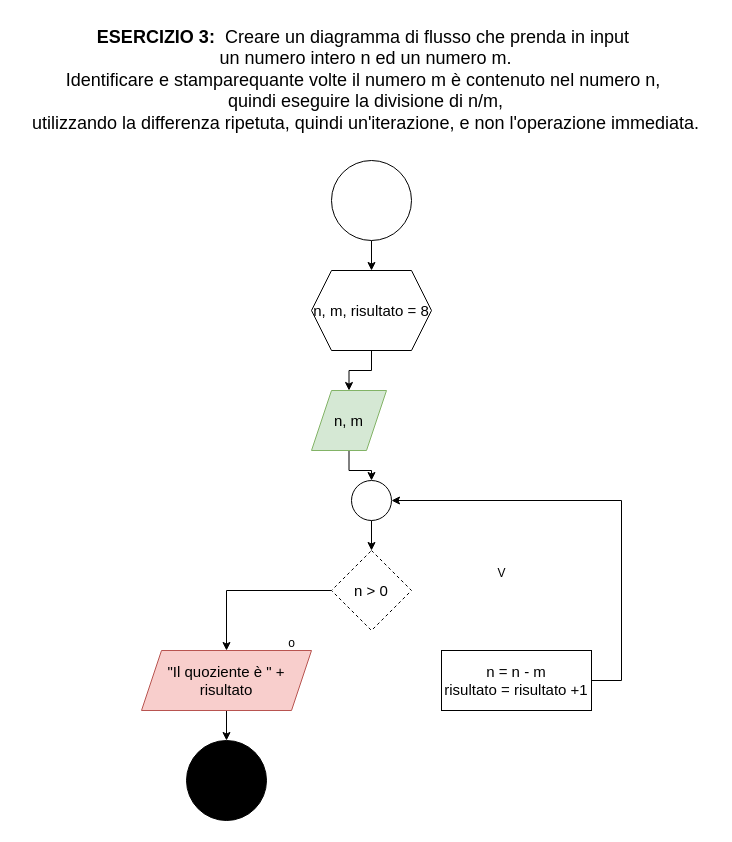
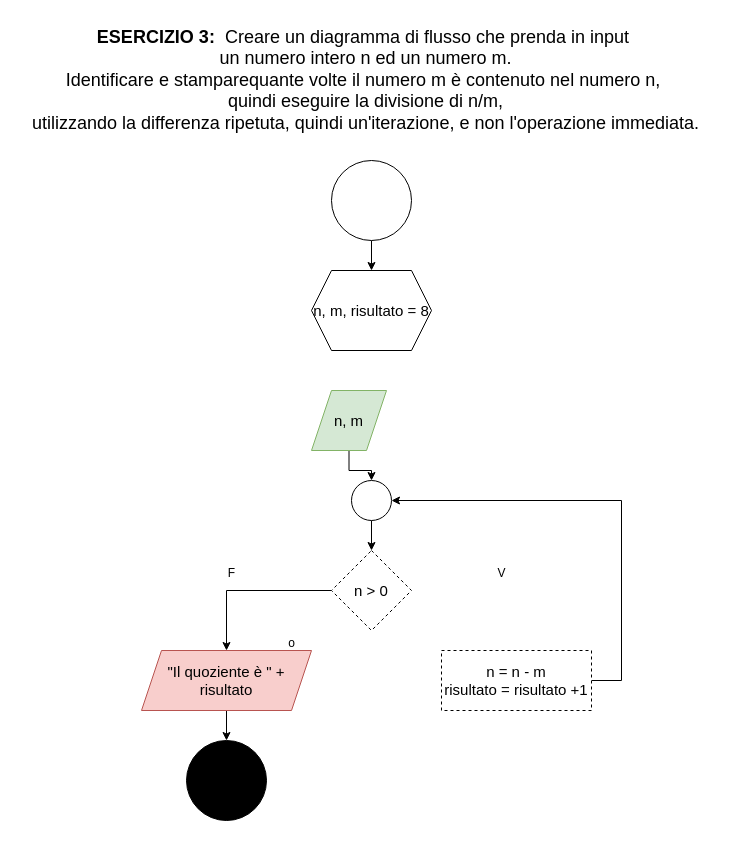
(364, 371) -> none
none -> (232, 574)
(517, 681) -> (517, 681)
